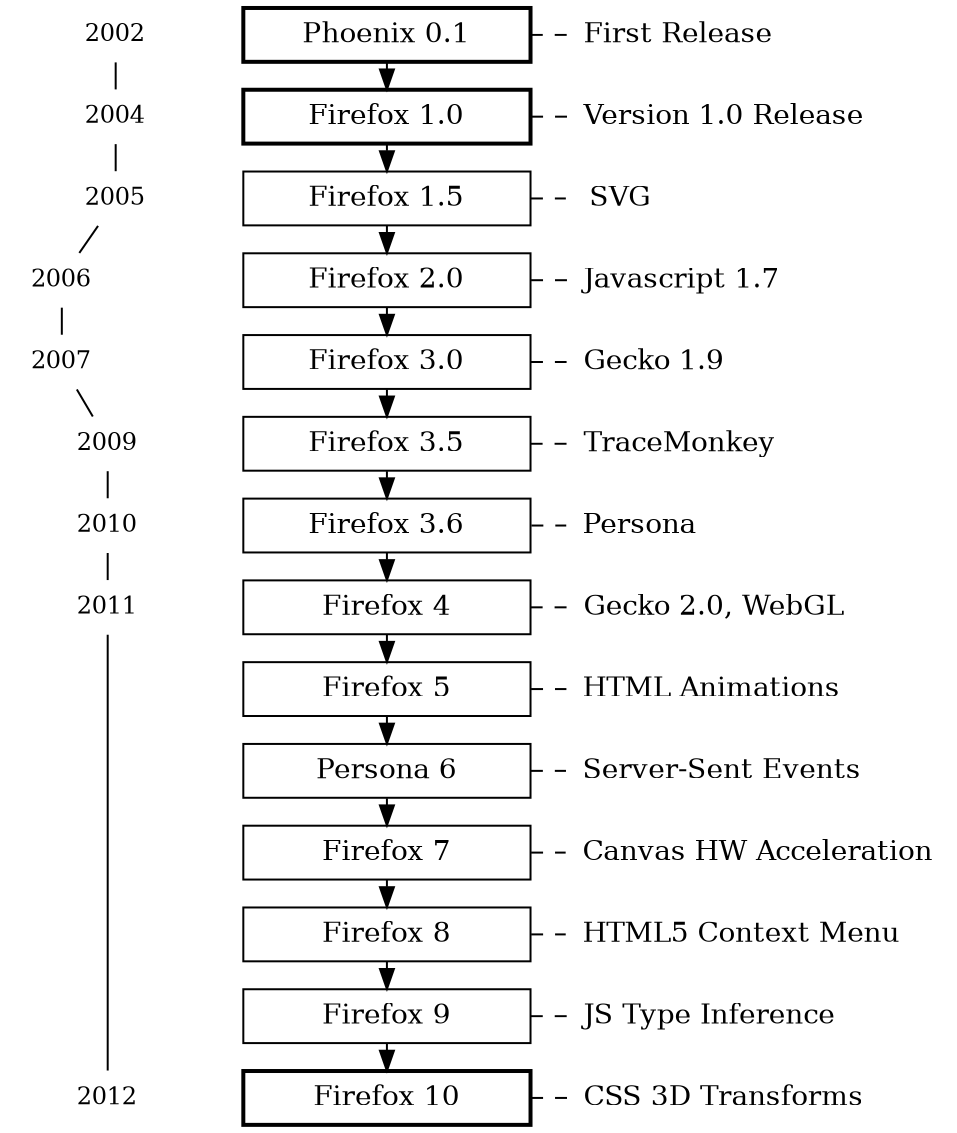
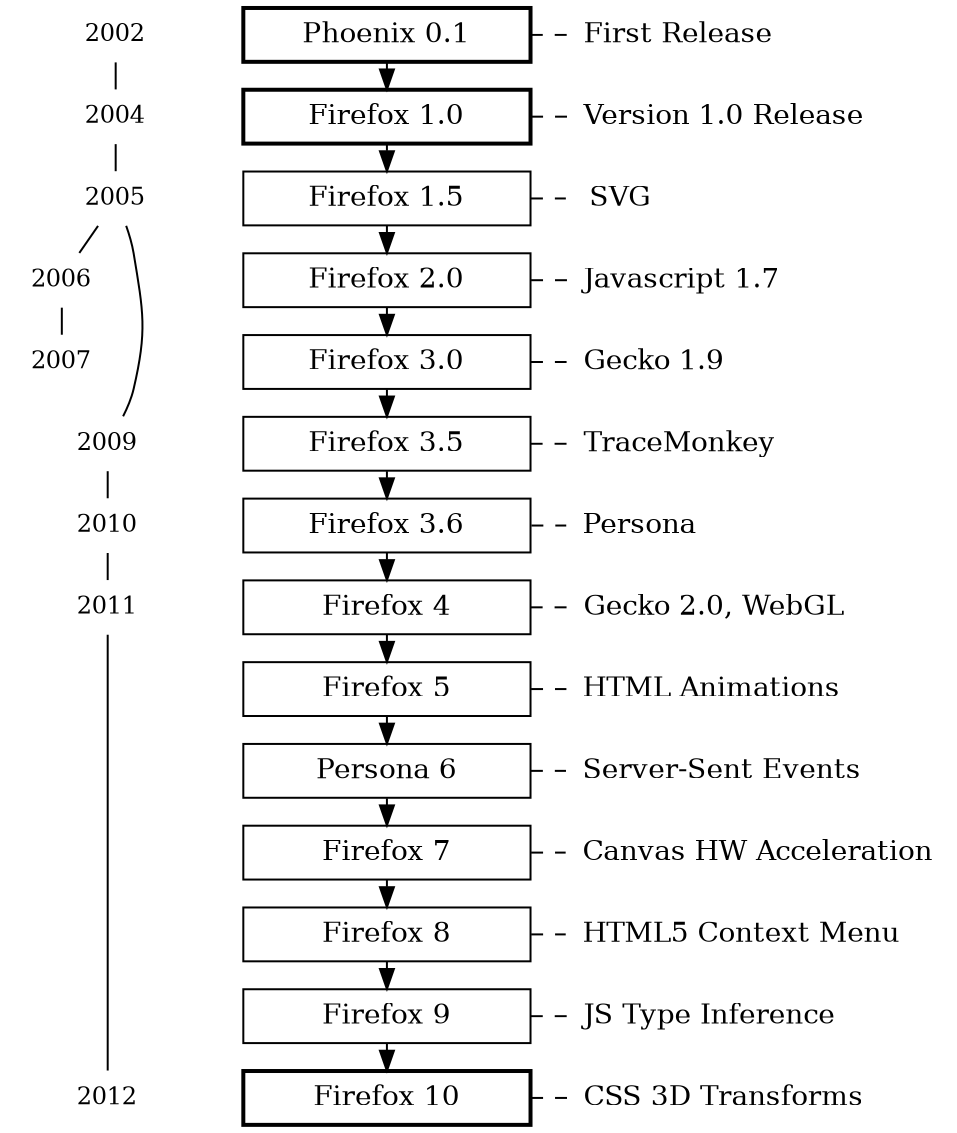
(85, 403) -> (142, 322)
